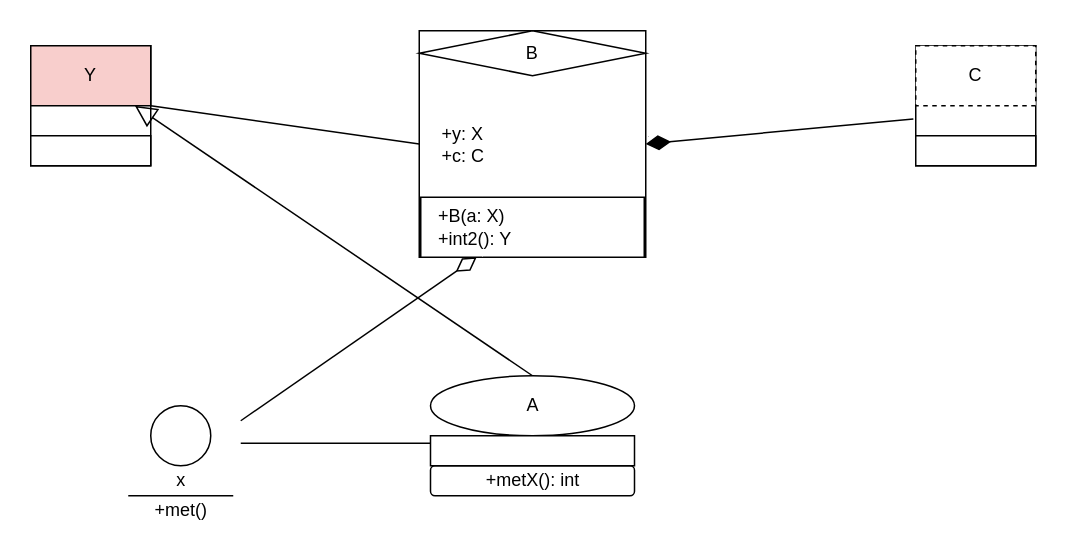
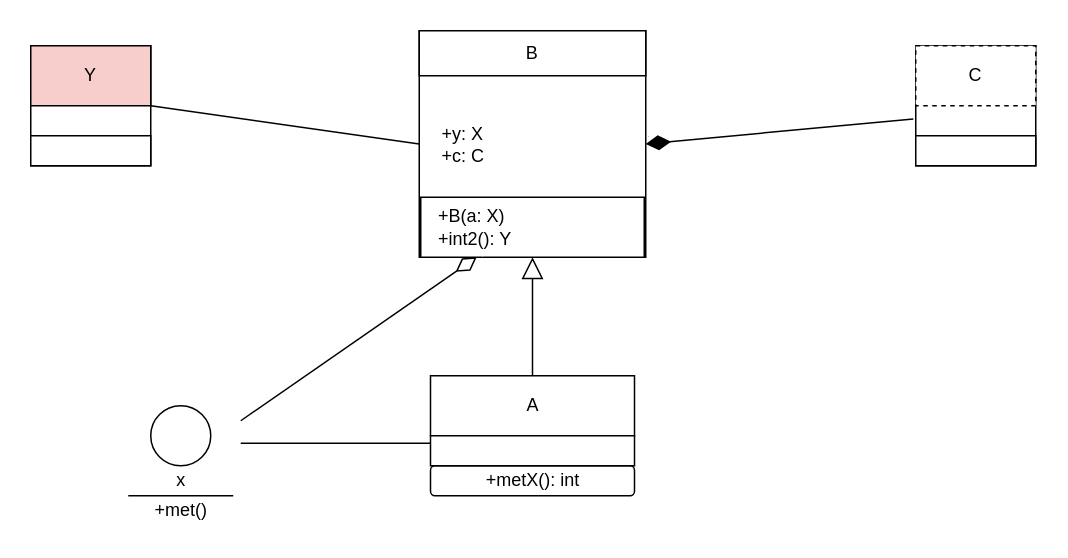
(533, 53) -> (533, 53)
(343, 247) -> (533, 328)
(533, 406) -> (533, 406)
